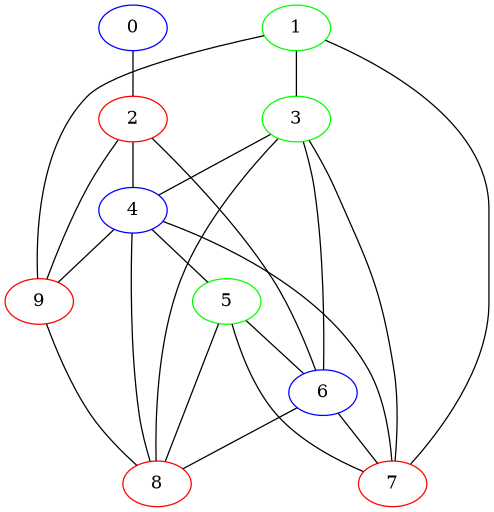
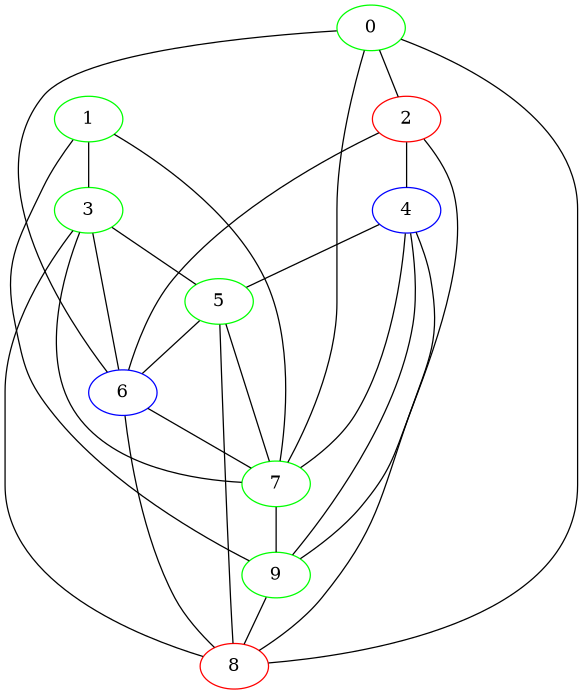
(133, 28) -> (371, 28)
none -> (44, 96)
(215, 165) -> (154, 256)
none -> (337, 259)
(39, 301) -> (276, 575)
none -> (578, 411)
(393, 484) -> (276, 484)
none -> (276, 530)
